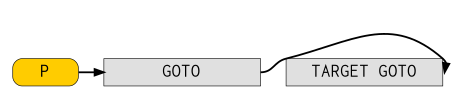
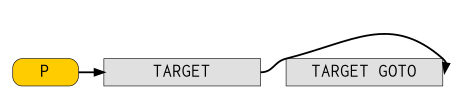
(182, 72) -> (182, 72)
